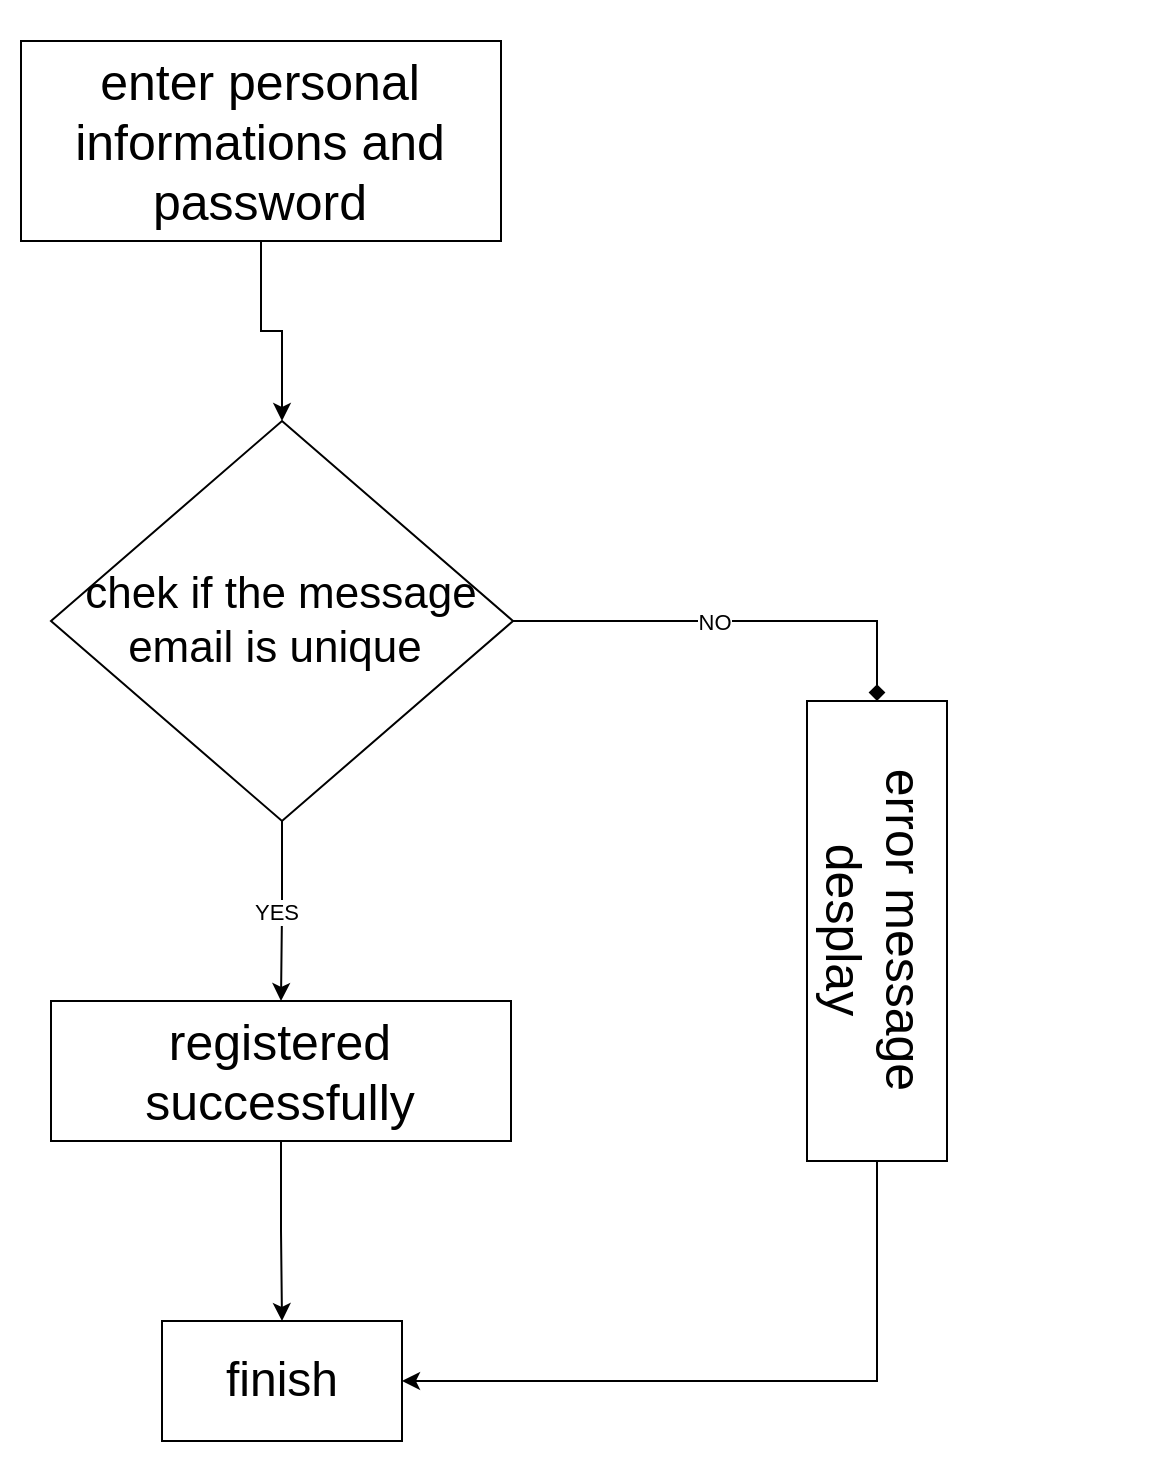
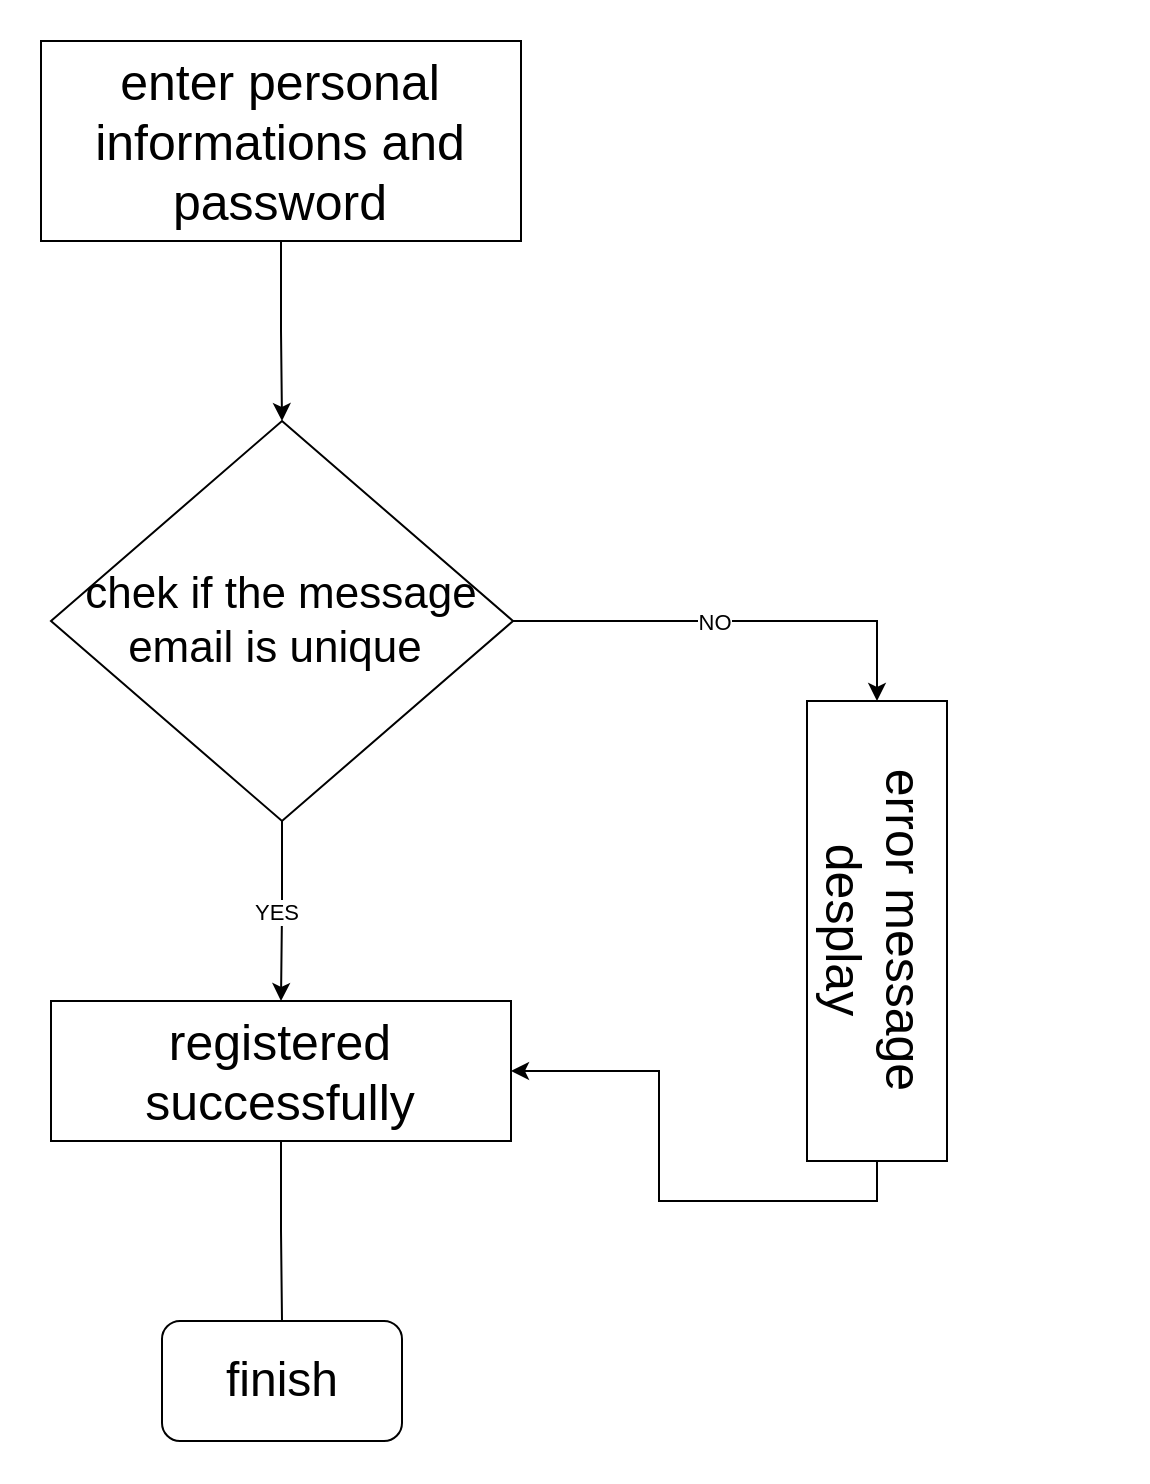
(261, 141) -> (281, 141)
(877, 685) -> (877, 686)
(282, 1306) -> (282, 1311)
(282, 1381) -> (282, 1381)
(738, 1381) -> (659, 1179)
